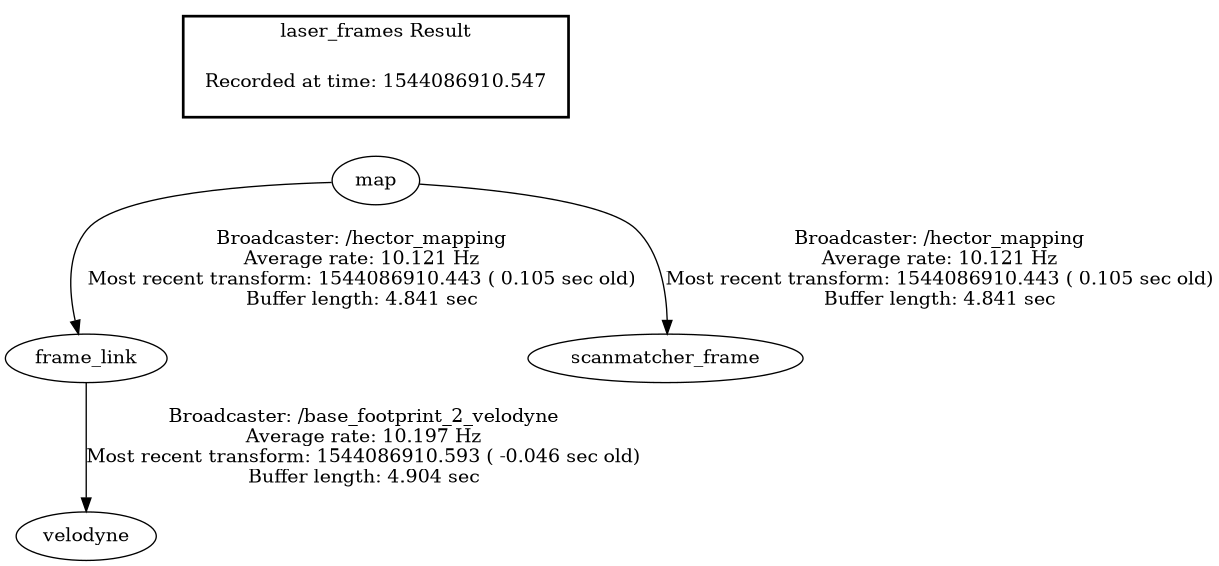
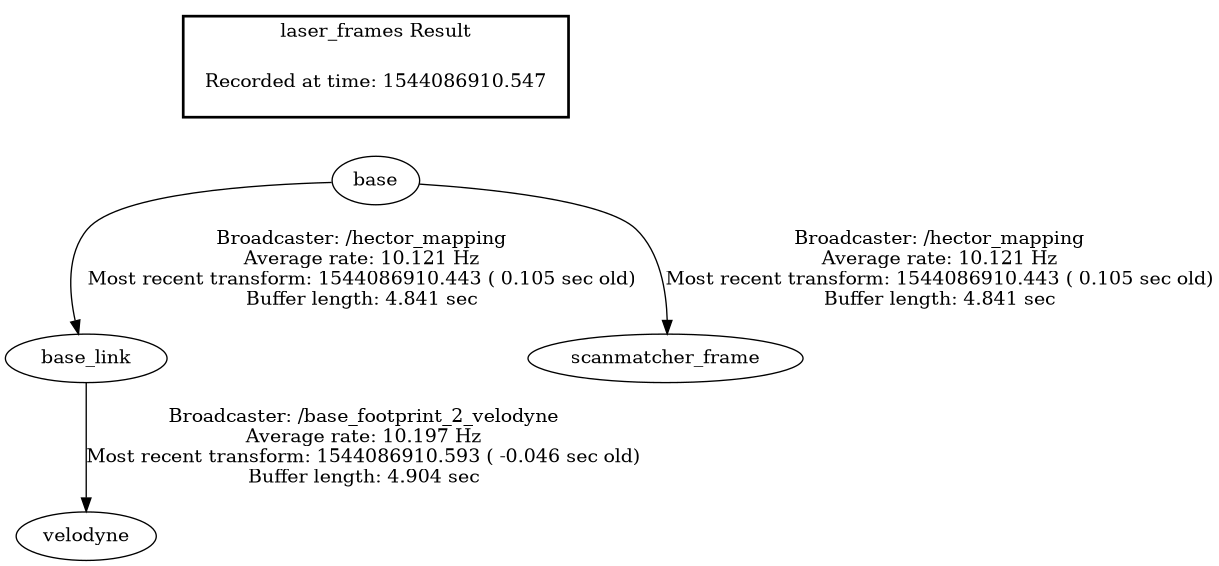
(376, 181) -> (376, 181)
(86, 358) -> (86, 358)
